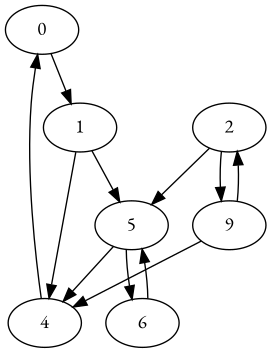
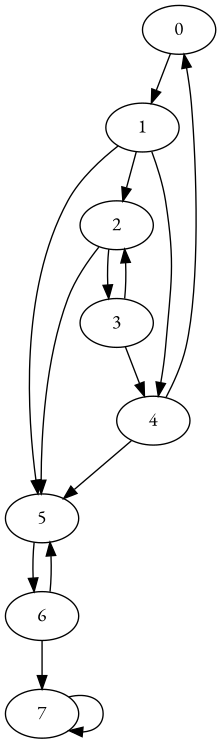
none -> (131, 170)
(229, 225) -> (117, 323)
(93, 269) -> (103, 465)
none -> (42, 714)
